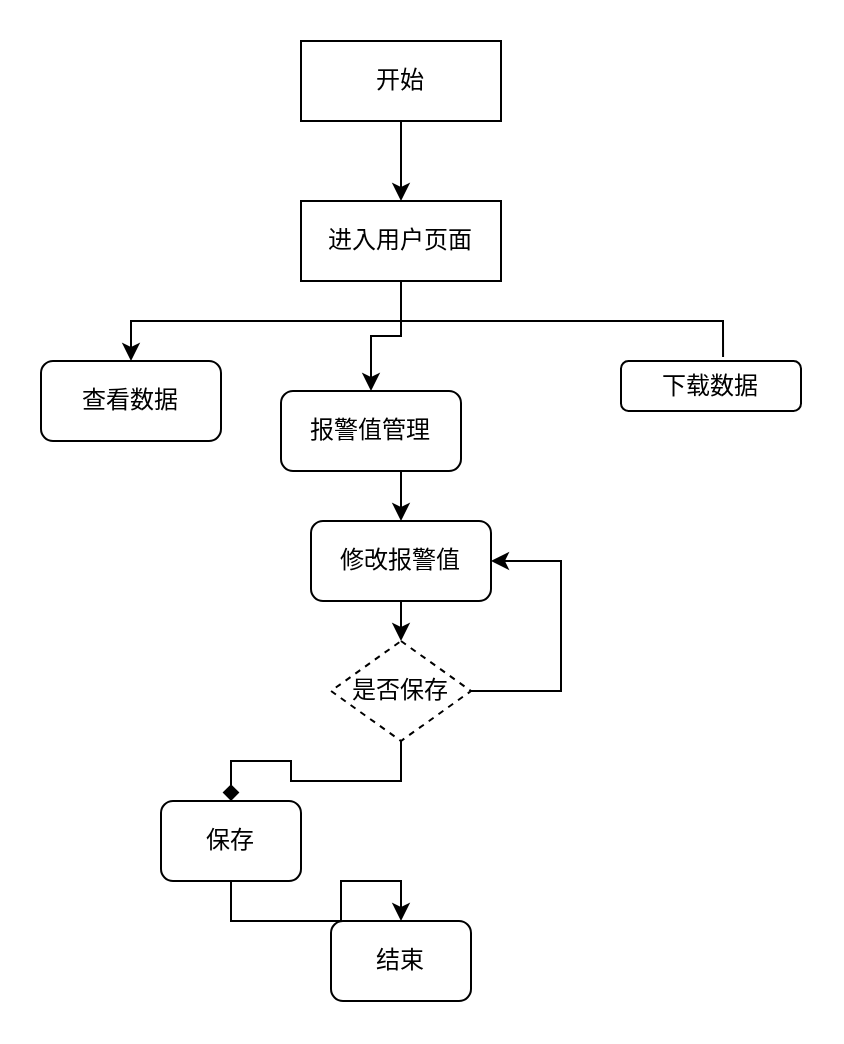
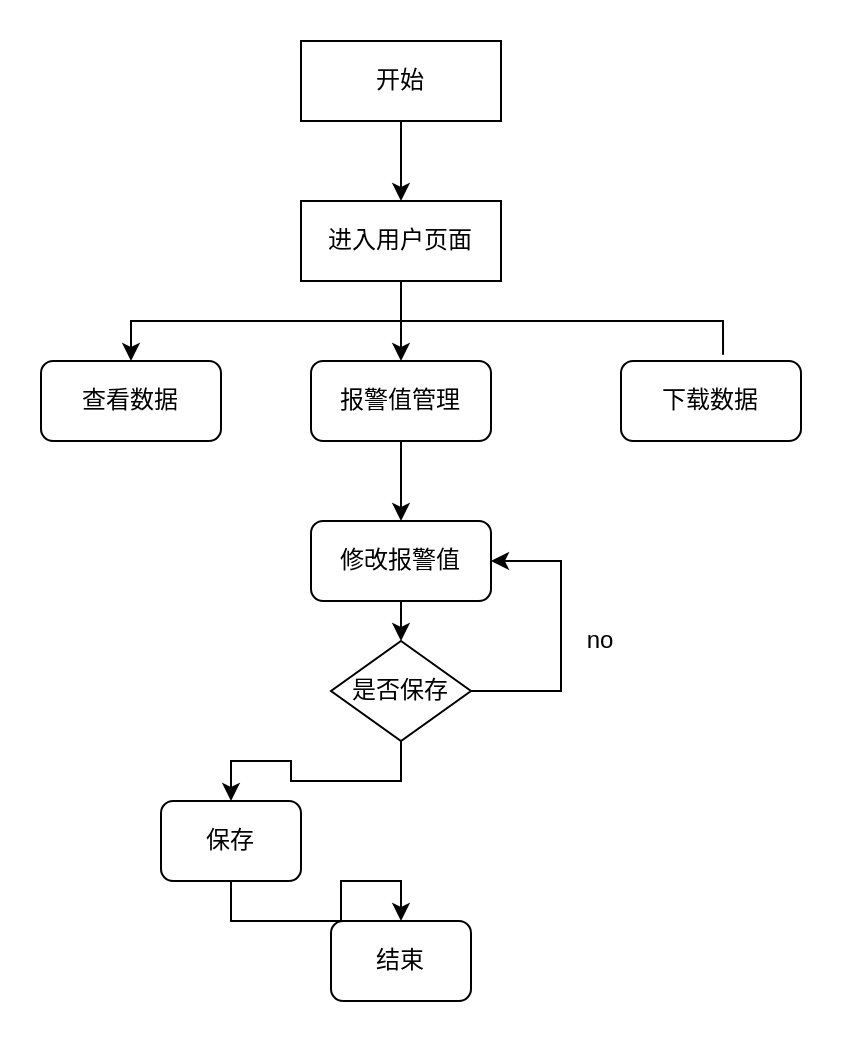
(711, 386) -> (711, 401)
(371, 431) -> (401, 401)
none -> (601, 641)
(401, 691) -> (401, 691)
(231, 785) -> (231, 786)
